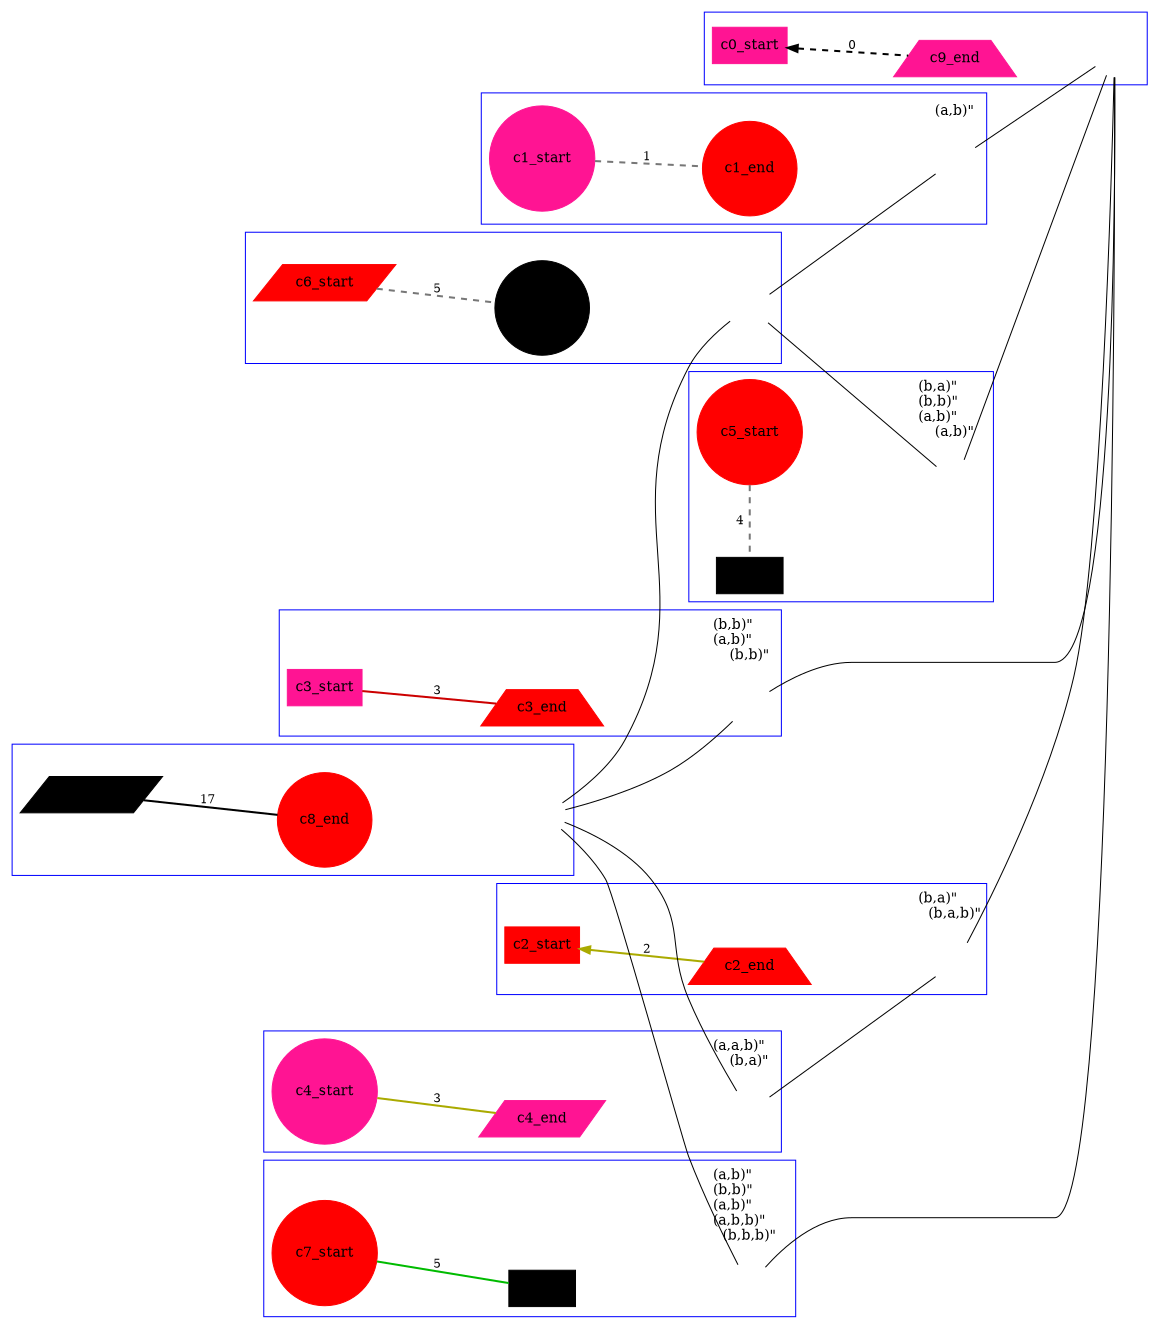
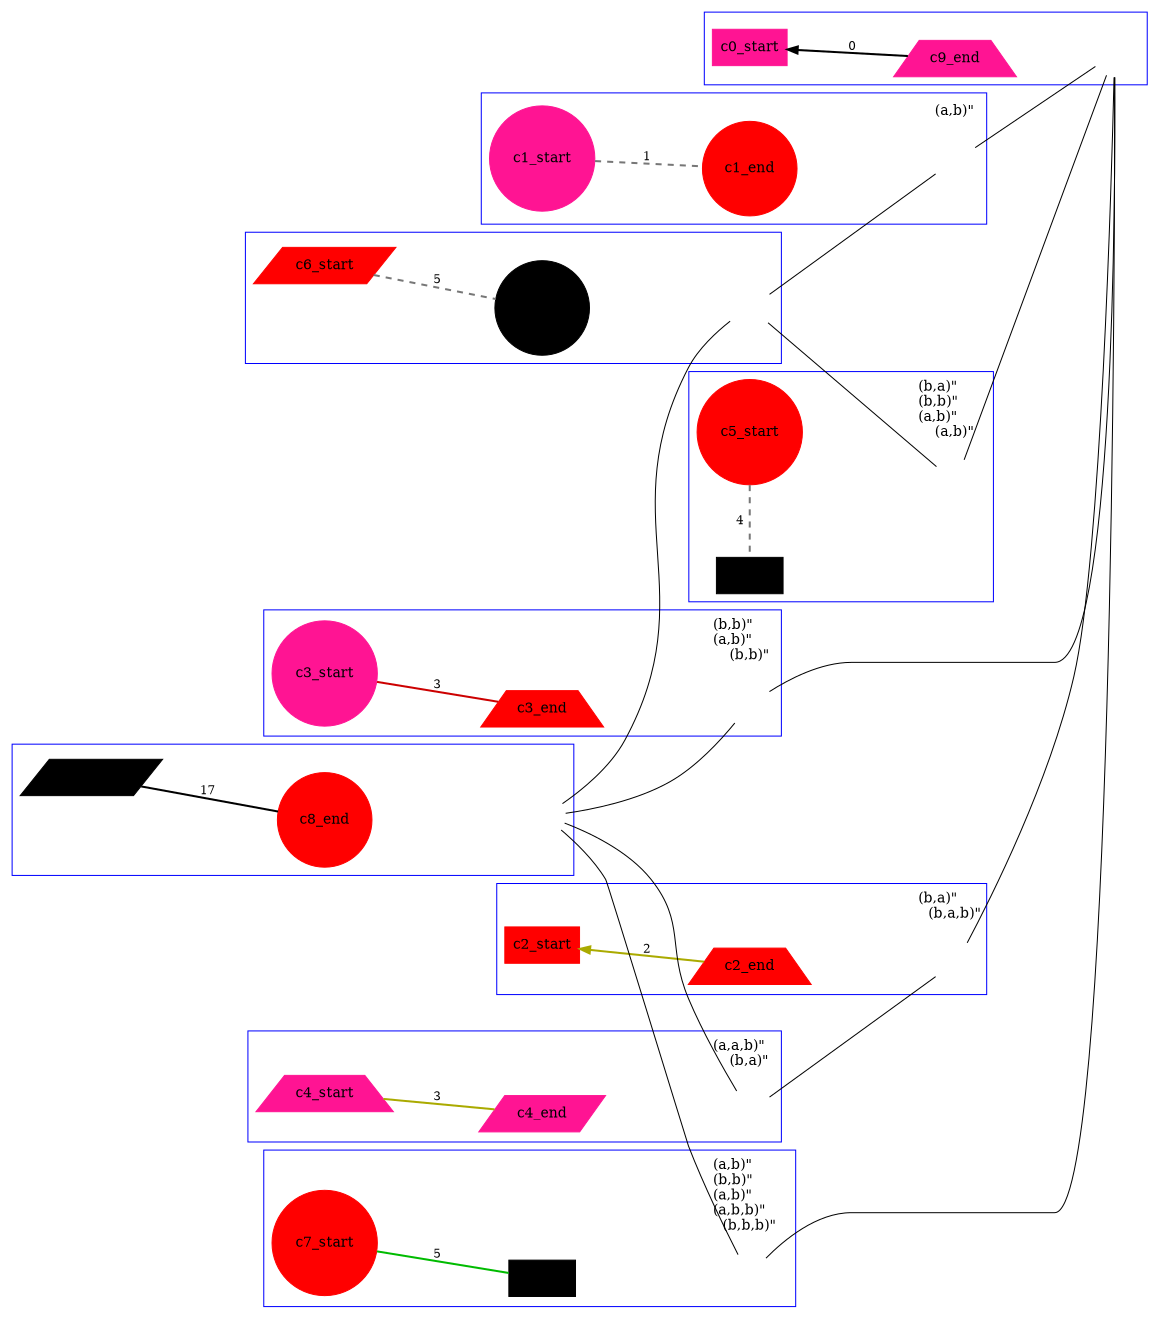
(853, 52) -> (853, 53)
(325, 688) -> (325, 673)
(325, 1092) -> (325, 1094)
